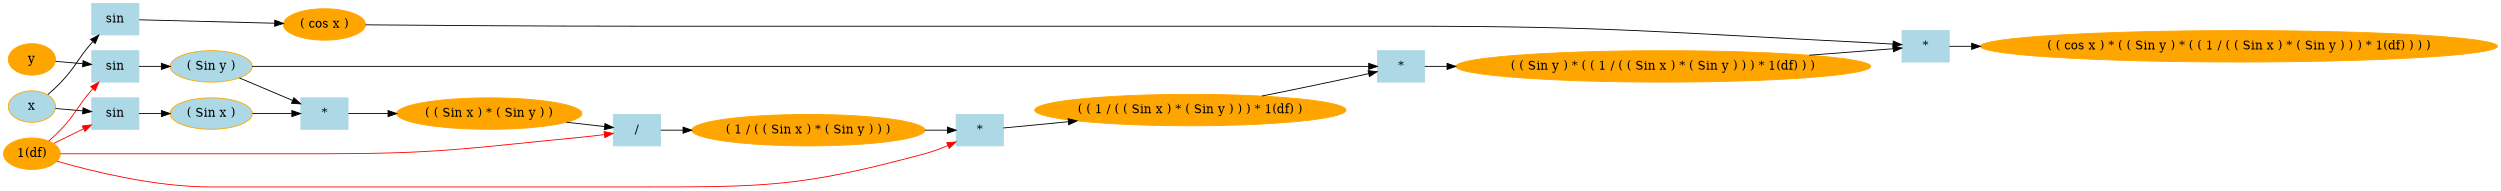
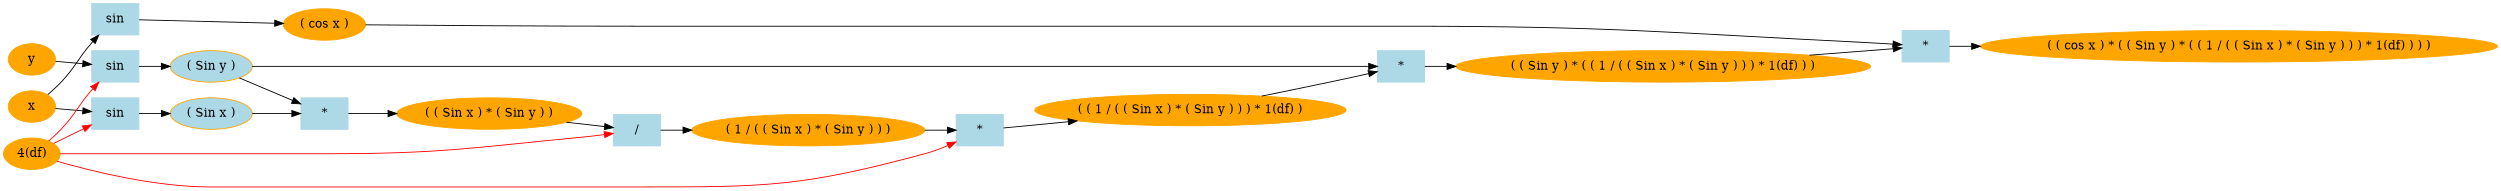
(32, 107) -> (32, 107)
(32, 154) -> (32, 154)
